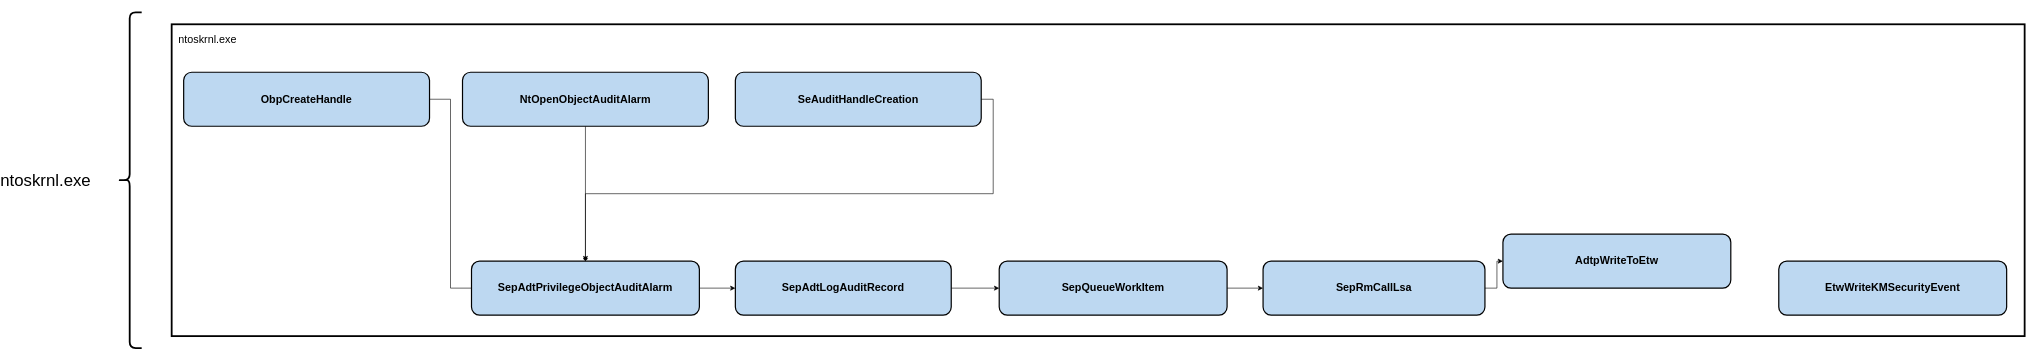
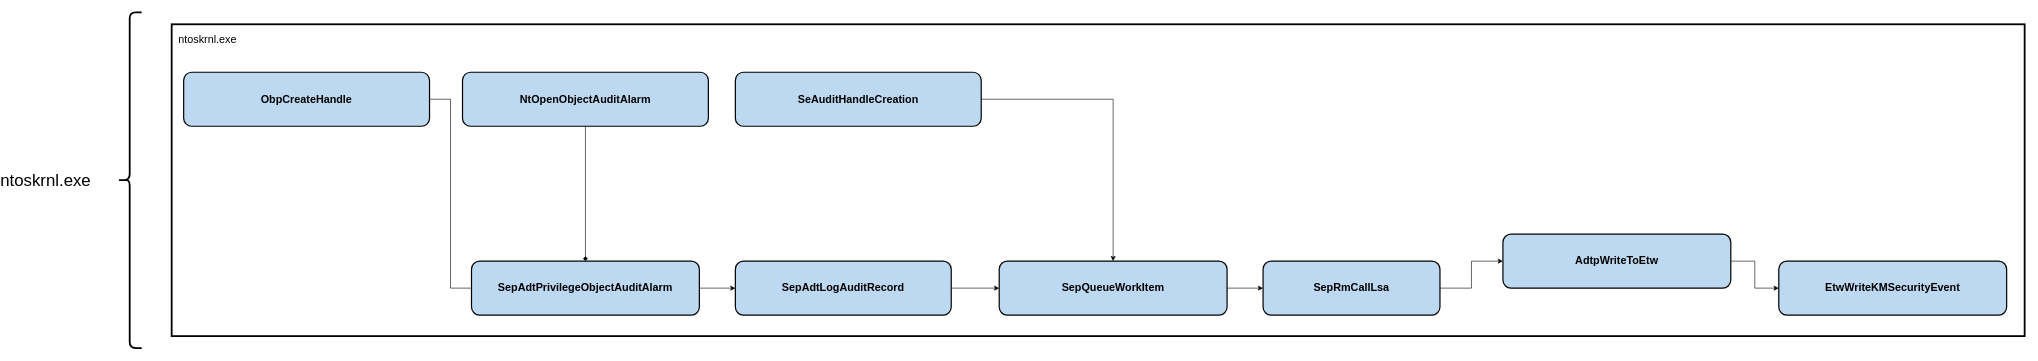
(838, 194) -> (1112, 99)
none -> (1754, 261)
(1374, 288) -> (1352, 288)
